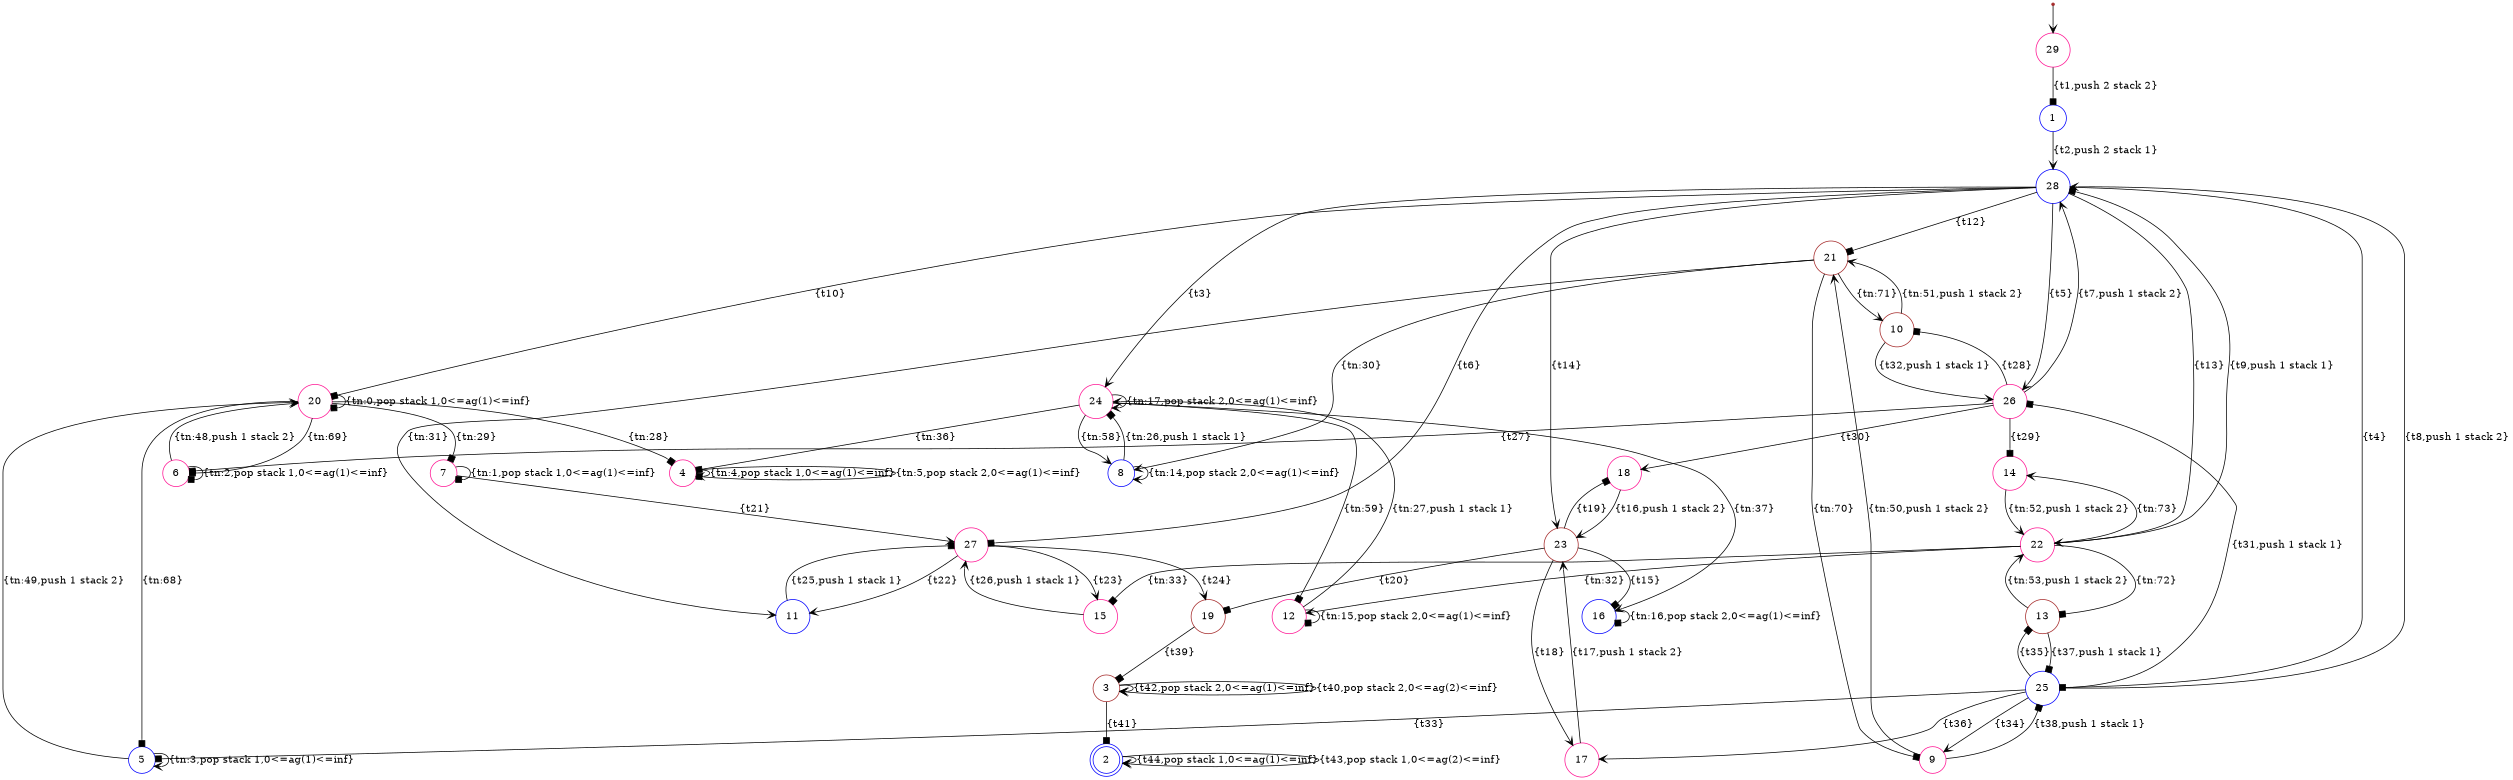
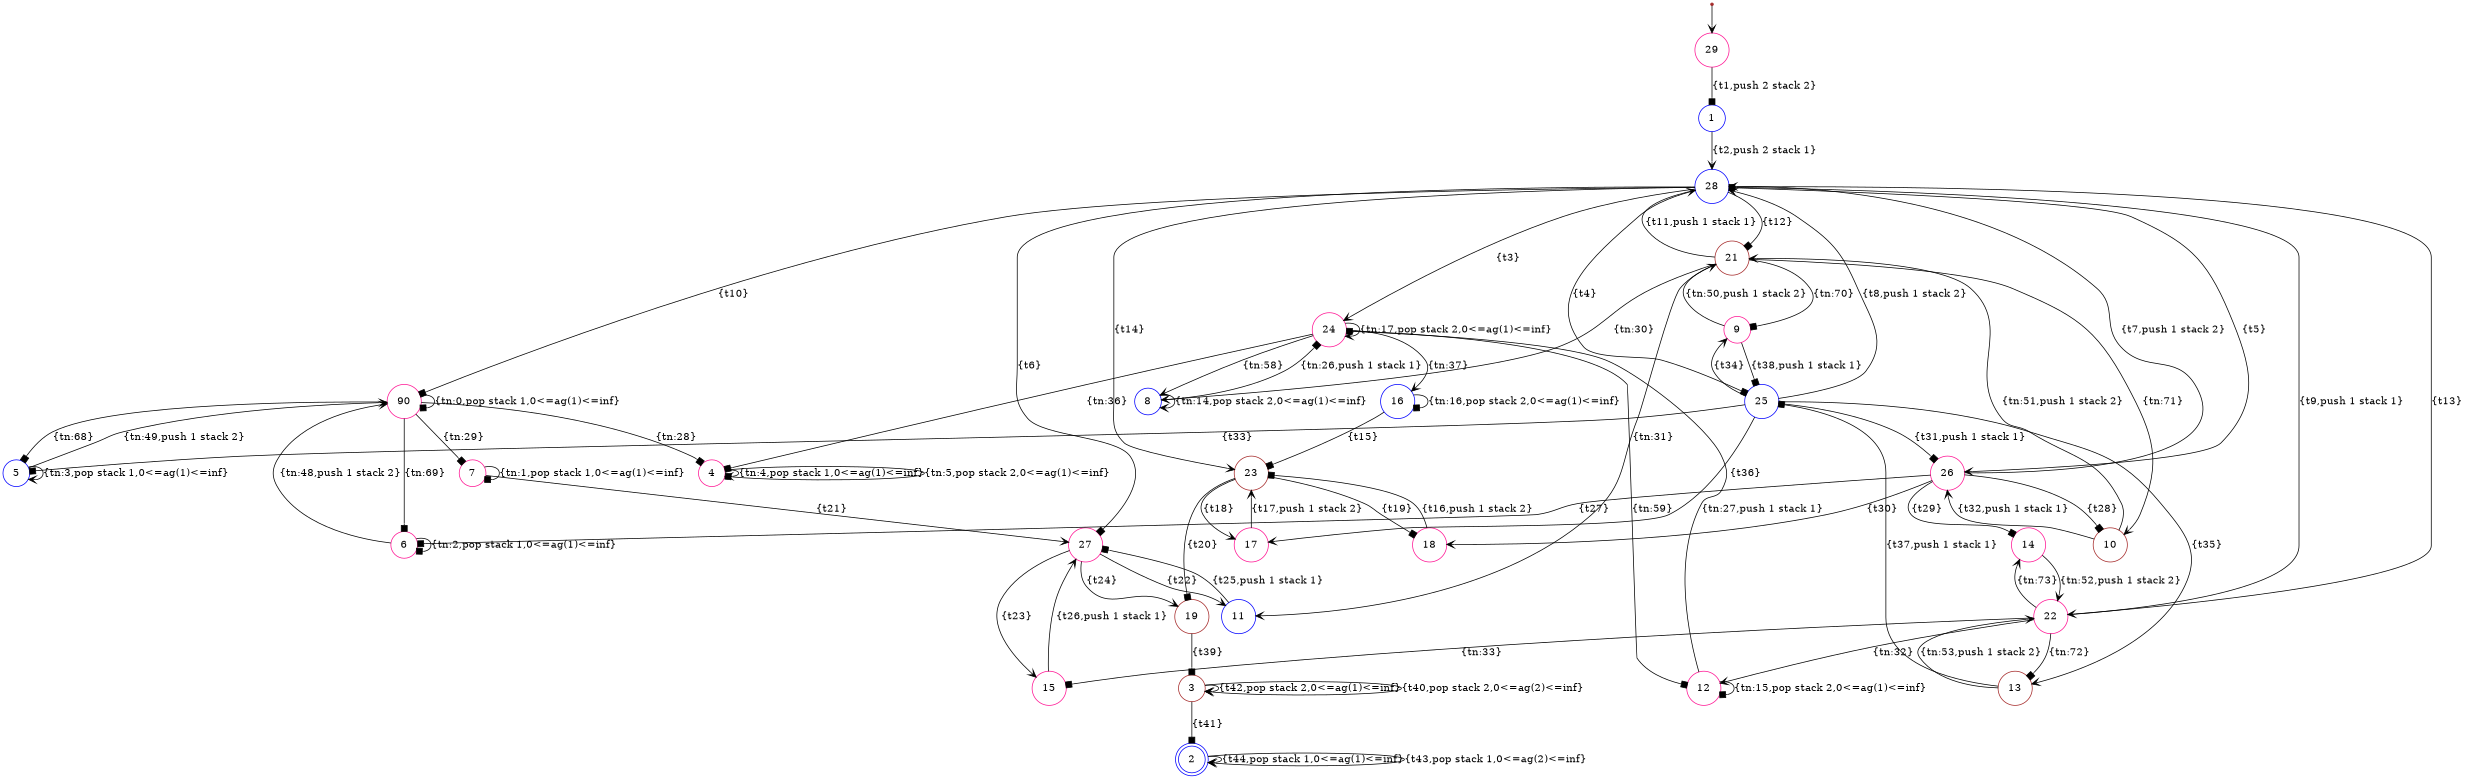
none -> (1649, 233)
(315, 402) -> (404, 402)
(1352, 426) -> (1661, 395)
(1607, 516) -> (1360, 486)
(1620, 567) -> (1330, 440)
(2018, 656) -> (2095, 453)
